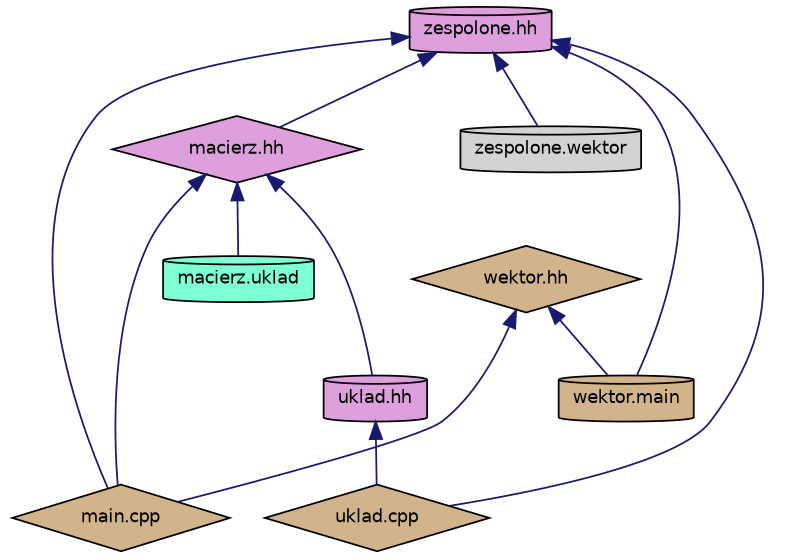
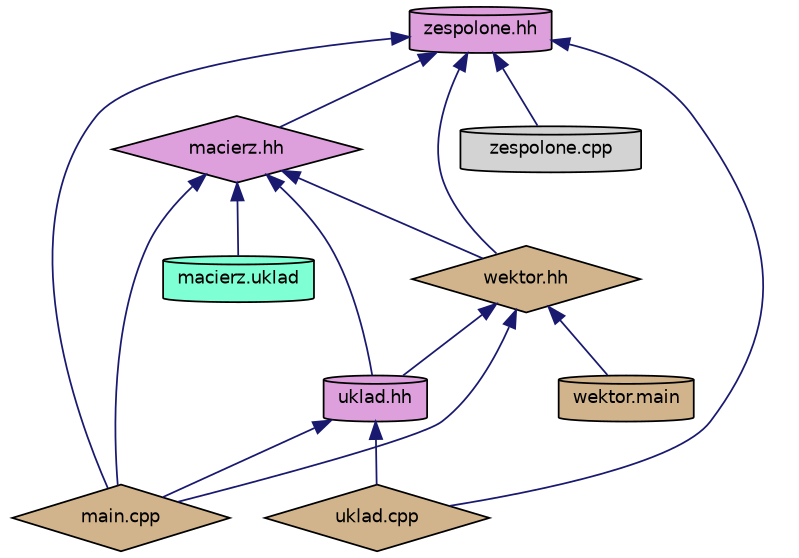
(551, 149) -> (551, 149)
(679, 192) -> (440, 169)
none -> (391, 218)
none -> (443, 345)
none -> (239, 462)
